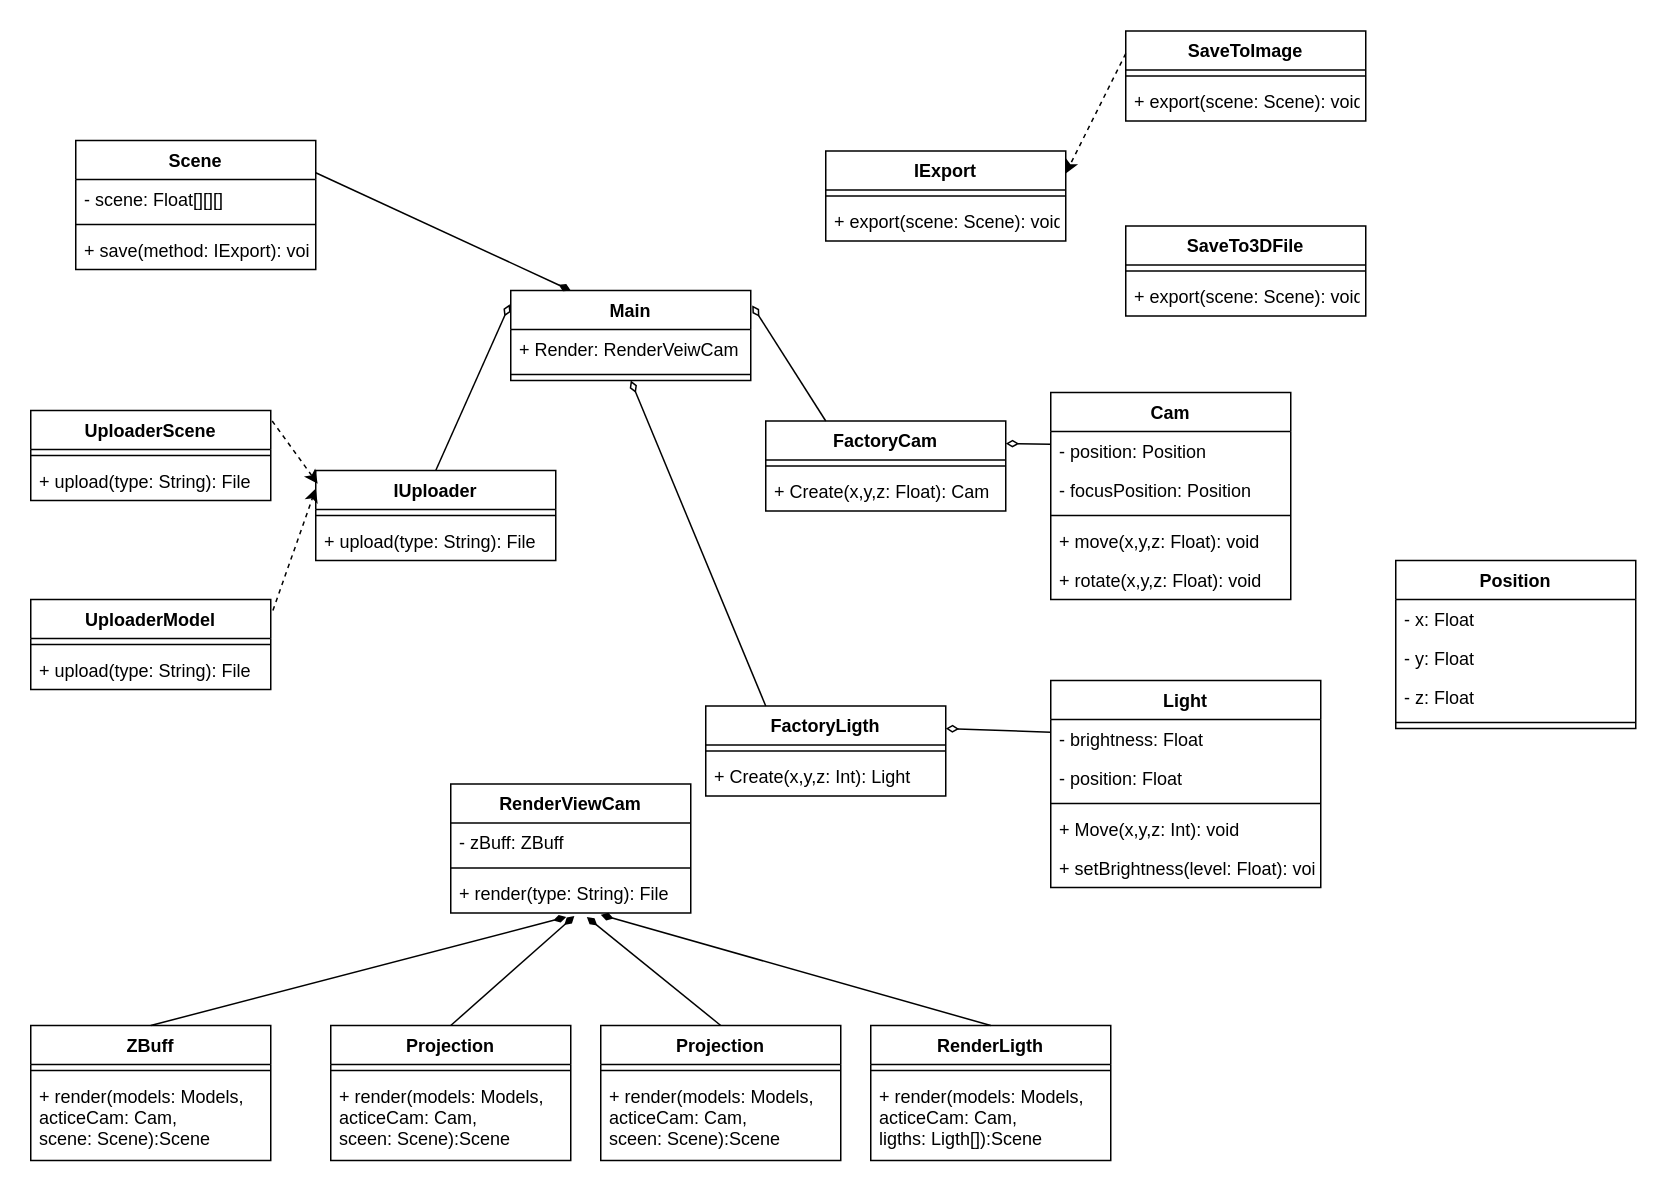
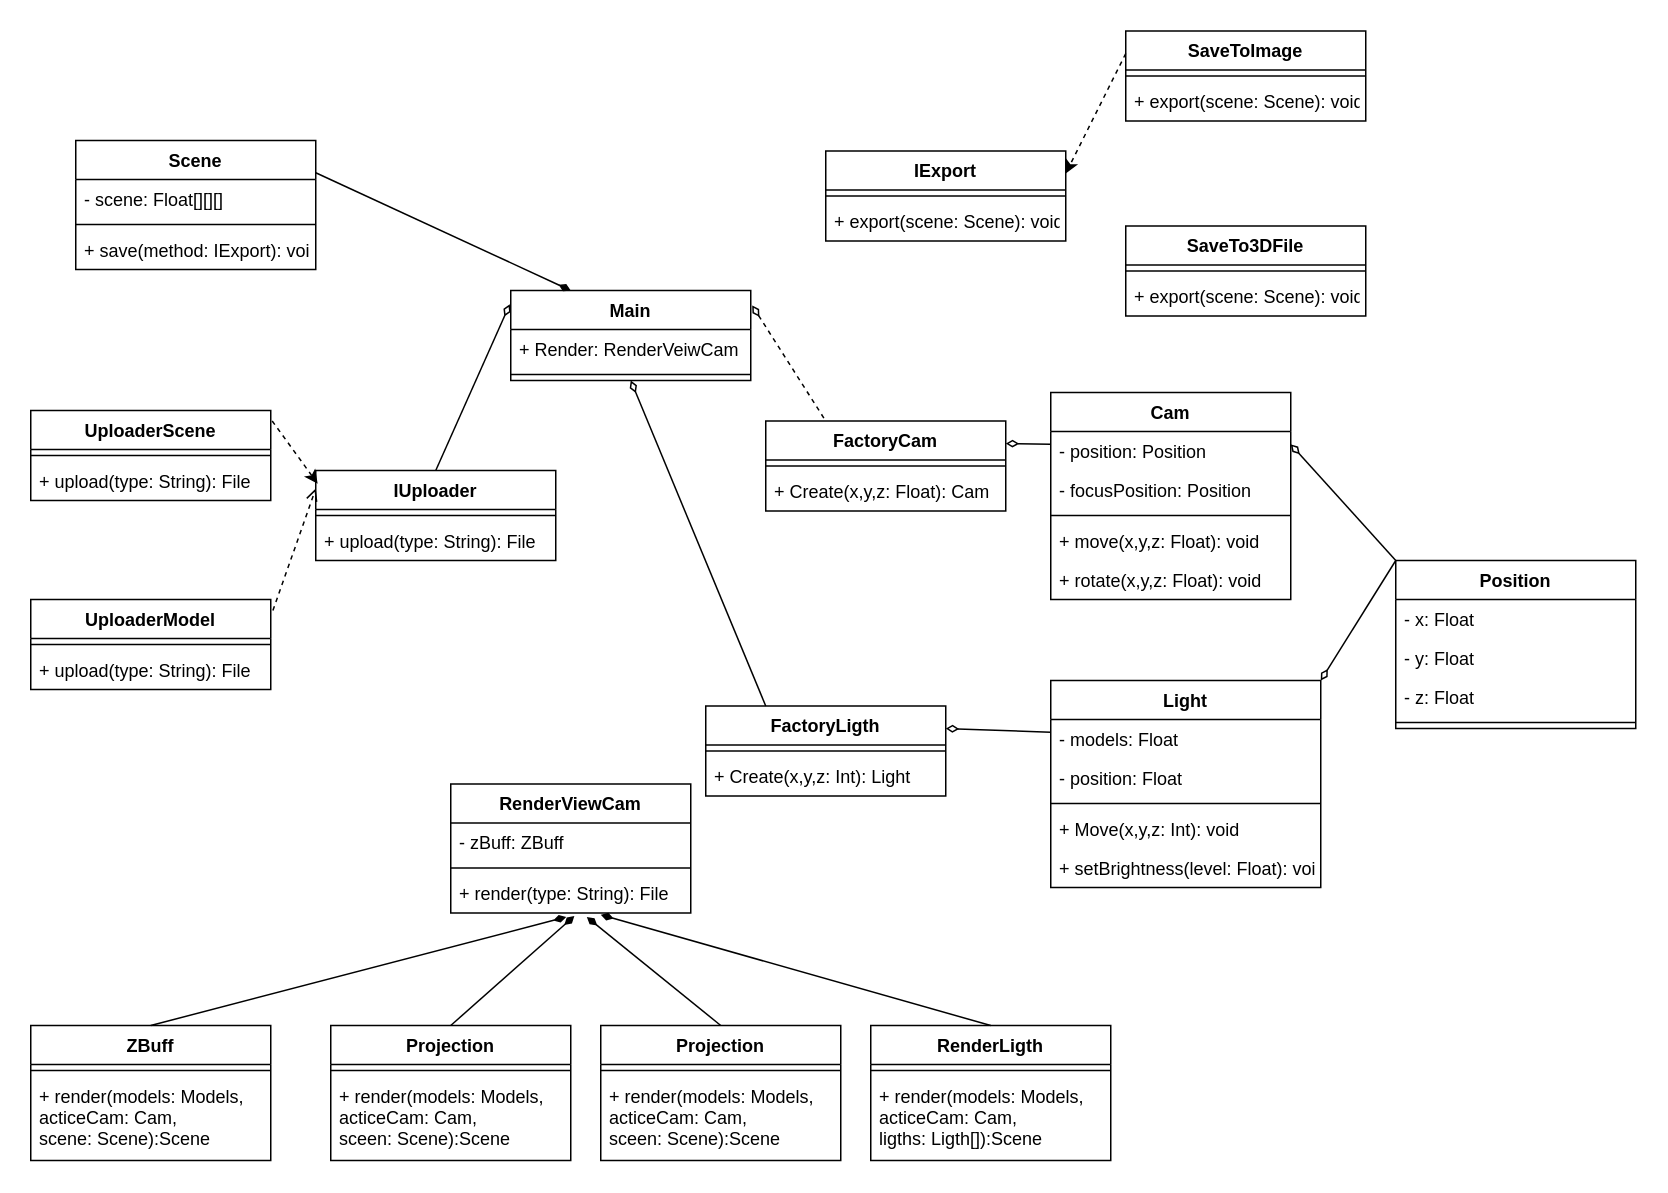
(792, 368) -> (792, 368)
(312, 499) -> (313, 496)
none -> (1347, 507)
none -> (1361, 616)
(1143, 740) -> (1123, 740)
